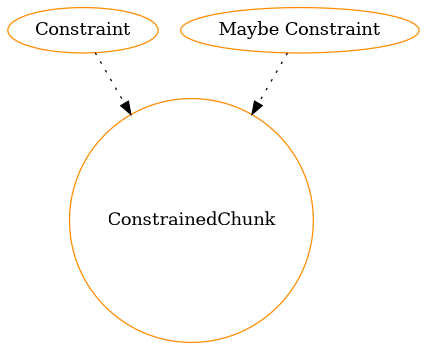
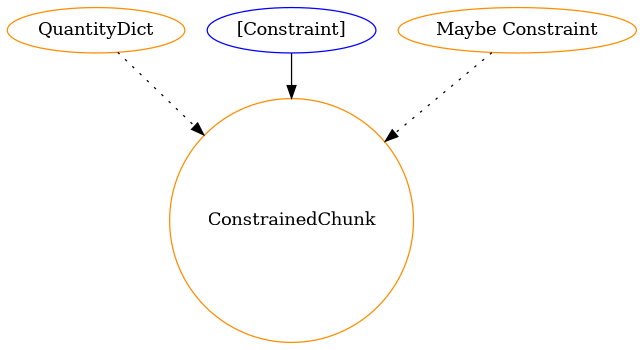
(83, 30) -> (96, 30)
none -> (292, 30)
